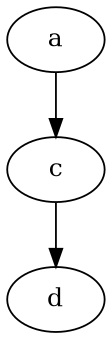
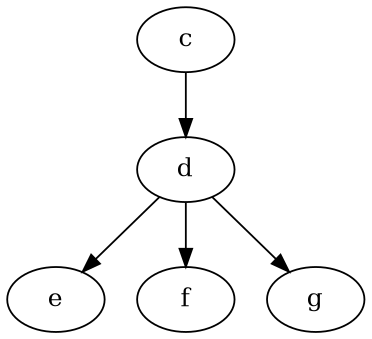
(56, 40) -> none
none -> (56, 299)
none -> (186, 299)
none -> (316, 299)
